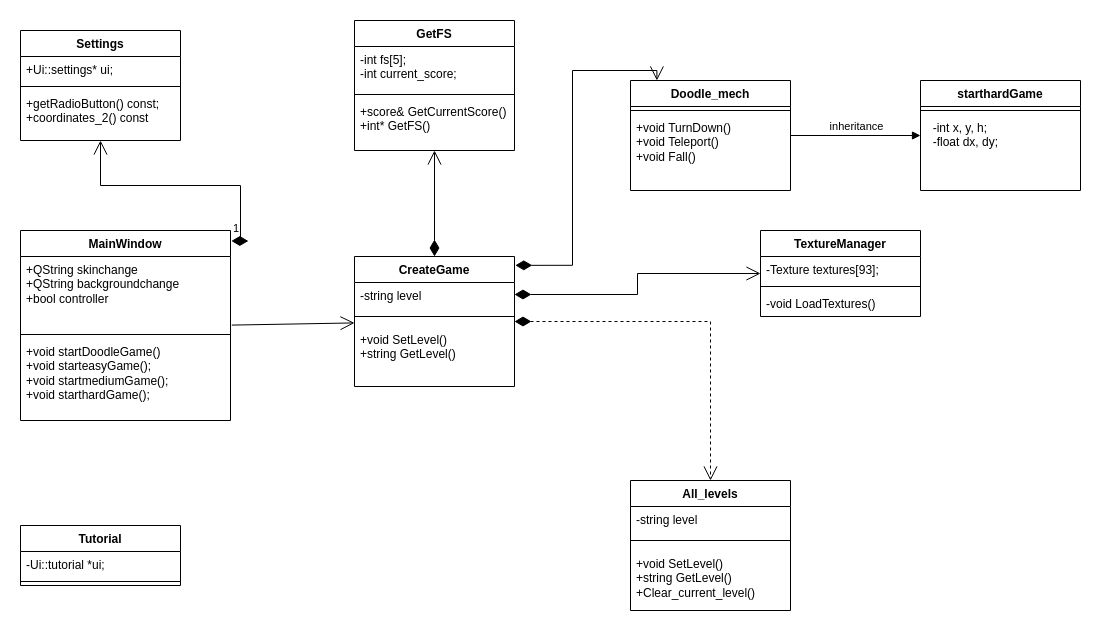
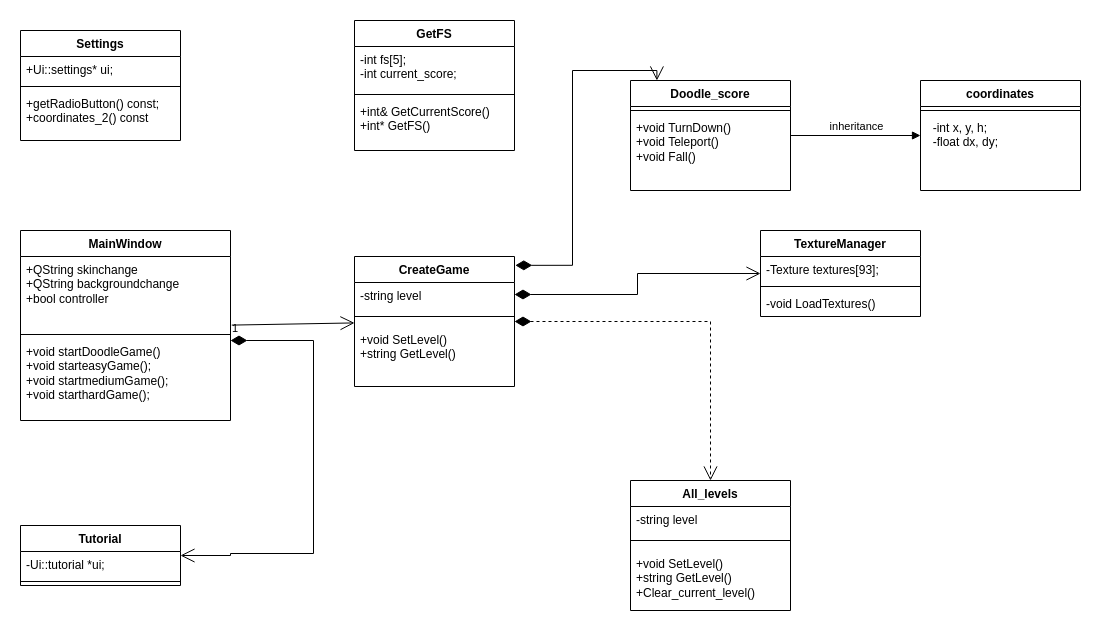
(711, 95) -> (711, 95)
(1001, 95) -> (1001, 95)
(436, 127) -> (435, 120)
(181, 186) -> none
(435, 197) -> none
none -> (314, 480)
